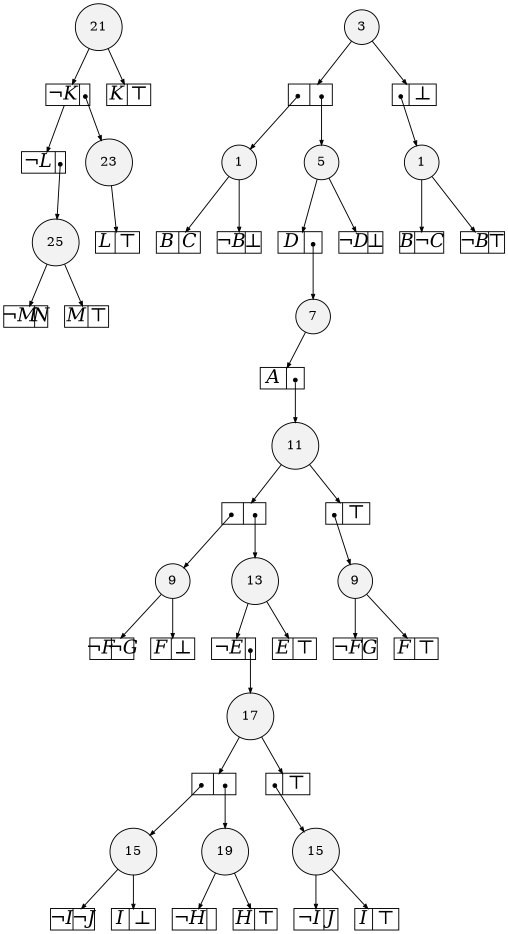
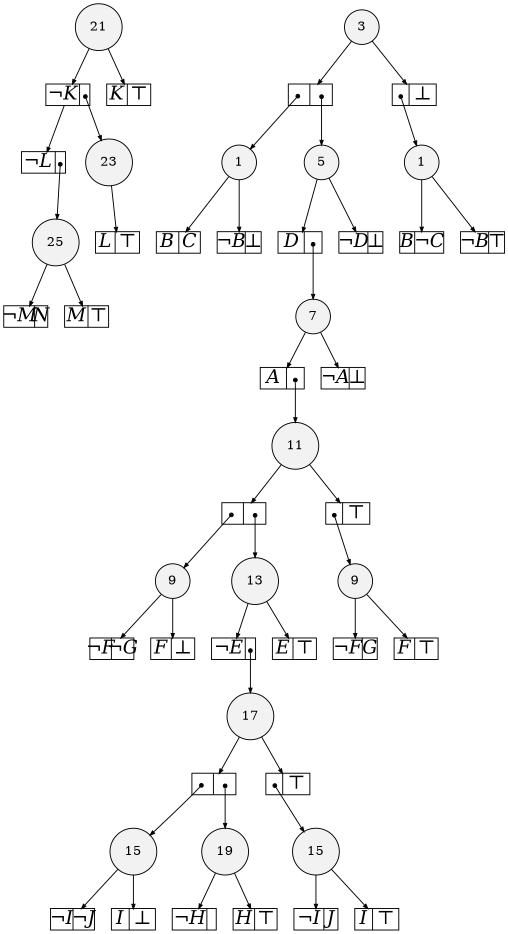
none -> (343, 378)
